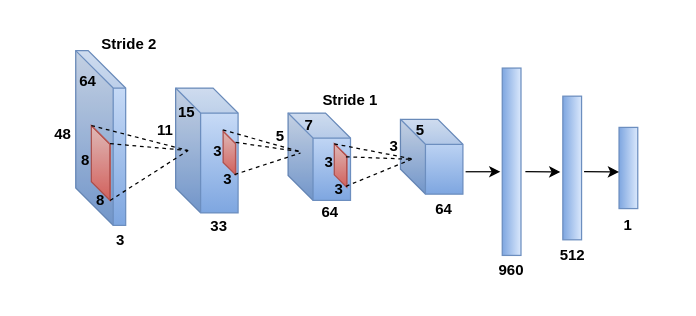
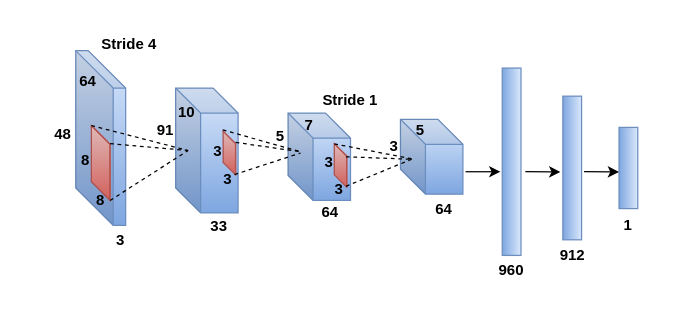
(129, 44) -> (129, 44)
(187, 113) -> (187, 113)
(166, 131) -> (166, 131)
(573, 256) -> (573, 256)
